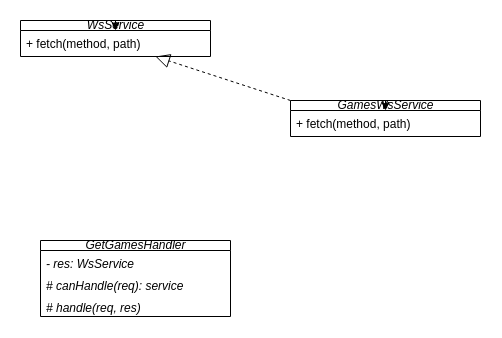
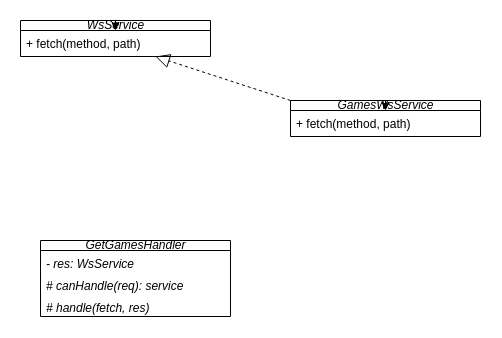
(101, 309) -> (107, 309)
